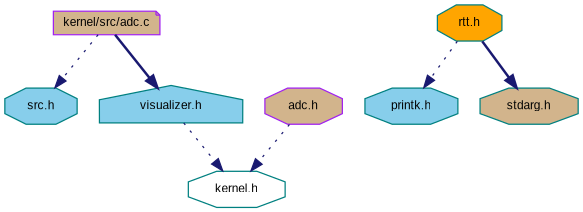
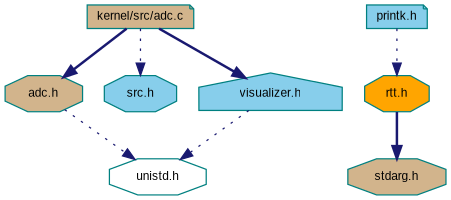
(107, 23) -> (140, 17)
none -> (100, 49)
(444, 59) -> (397, 46)
(304, 106) -> (44, 94)
(411, 106) -> (397, 17)
(237, 189) -> (158, 177)
